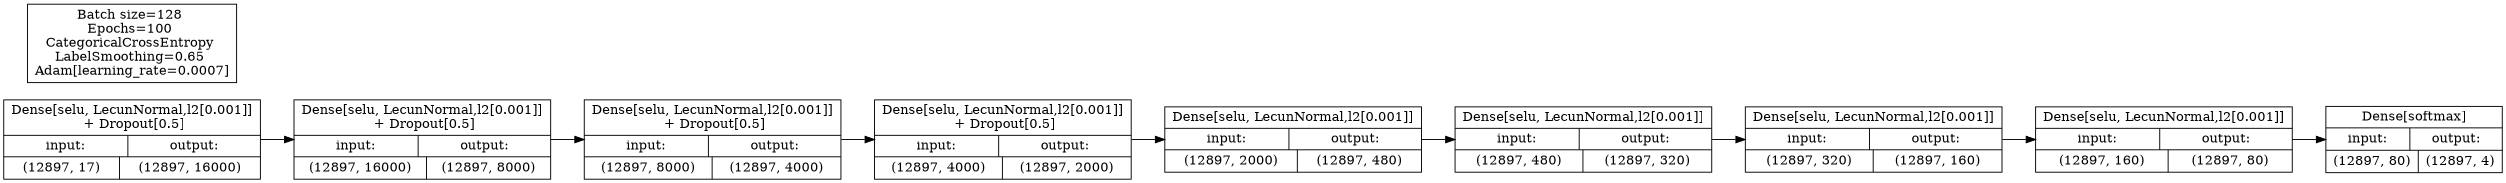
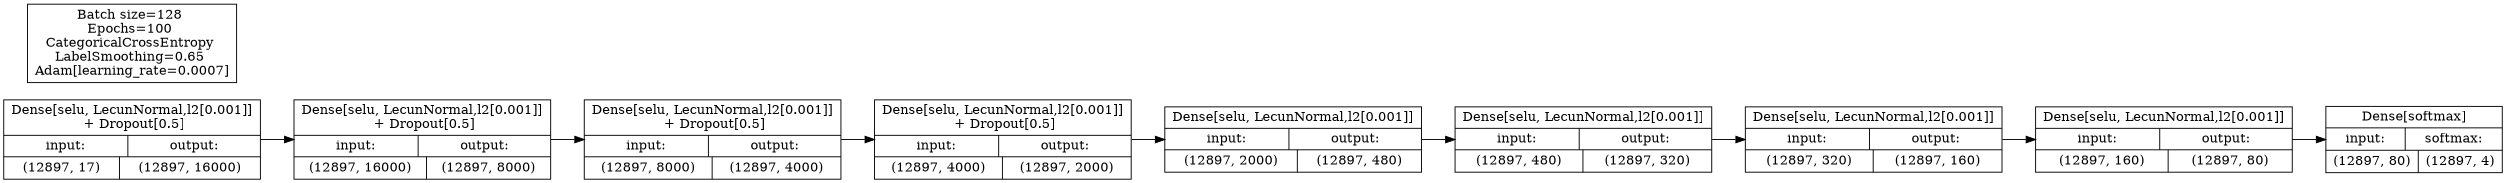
(2456, 139) -> (2454, 139)
